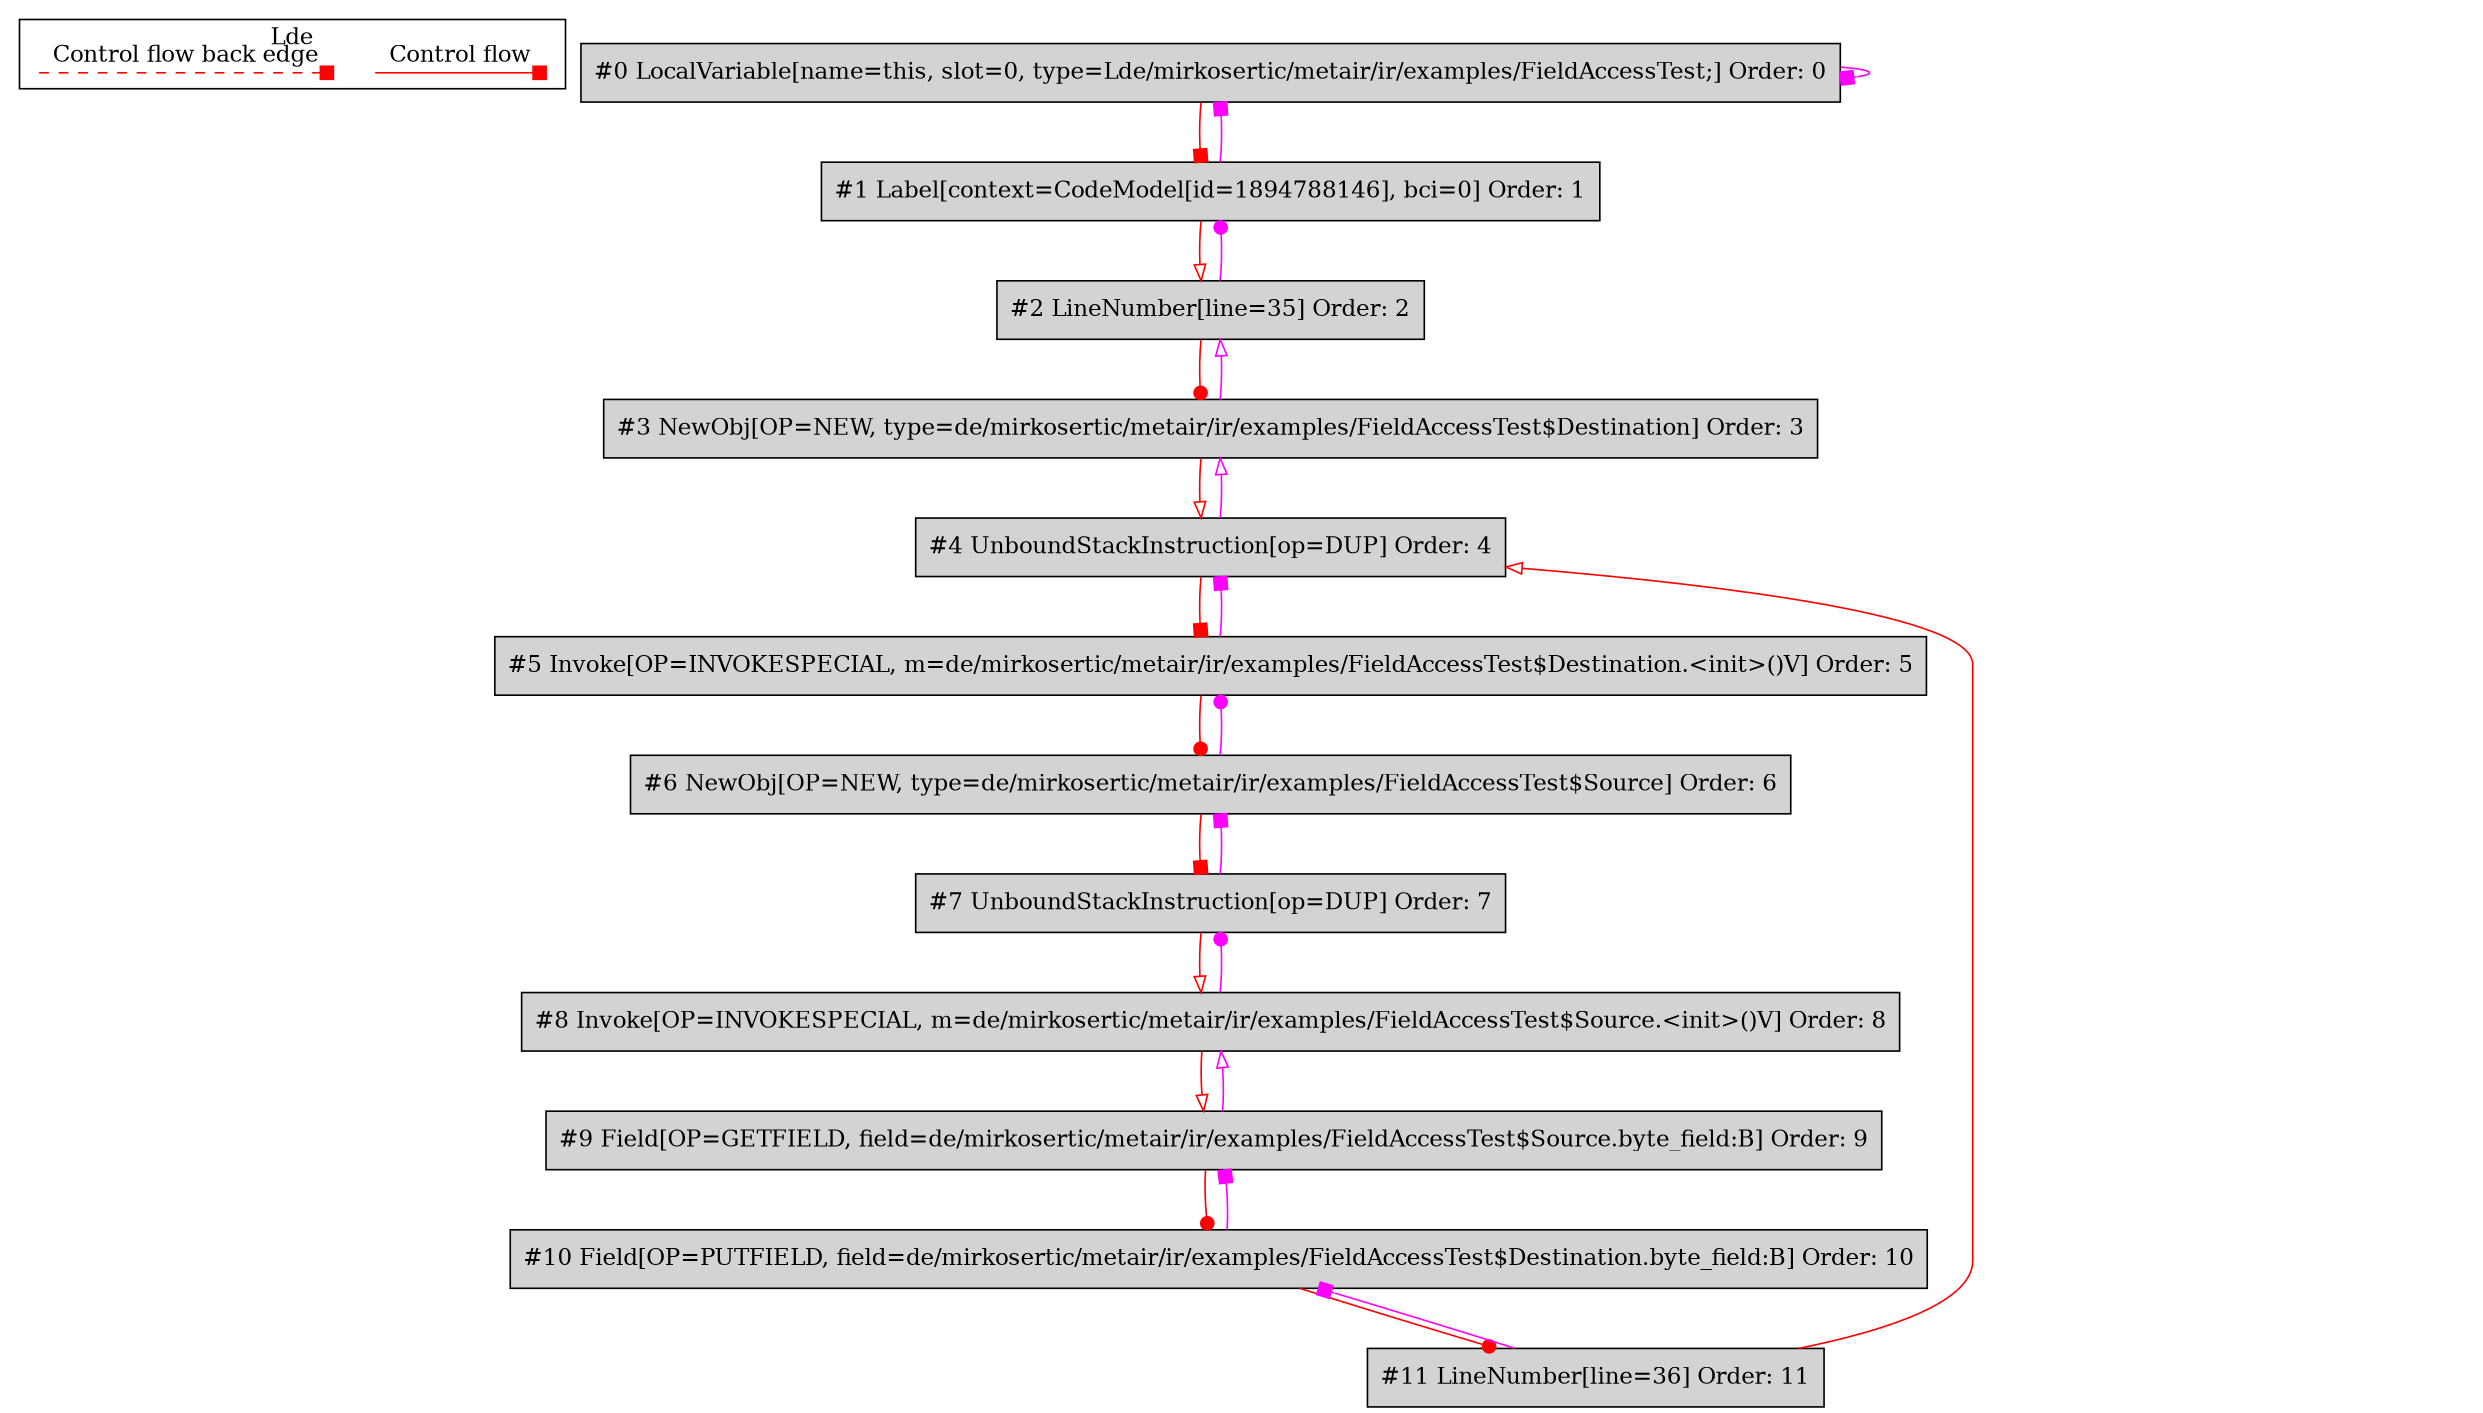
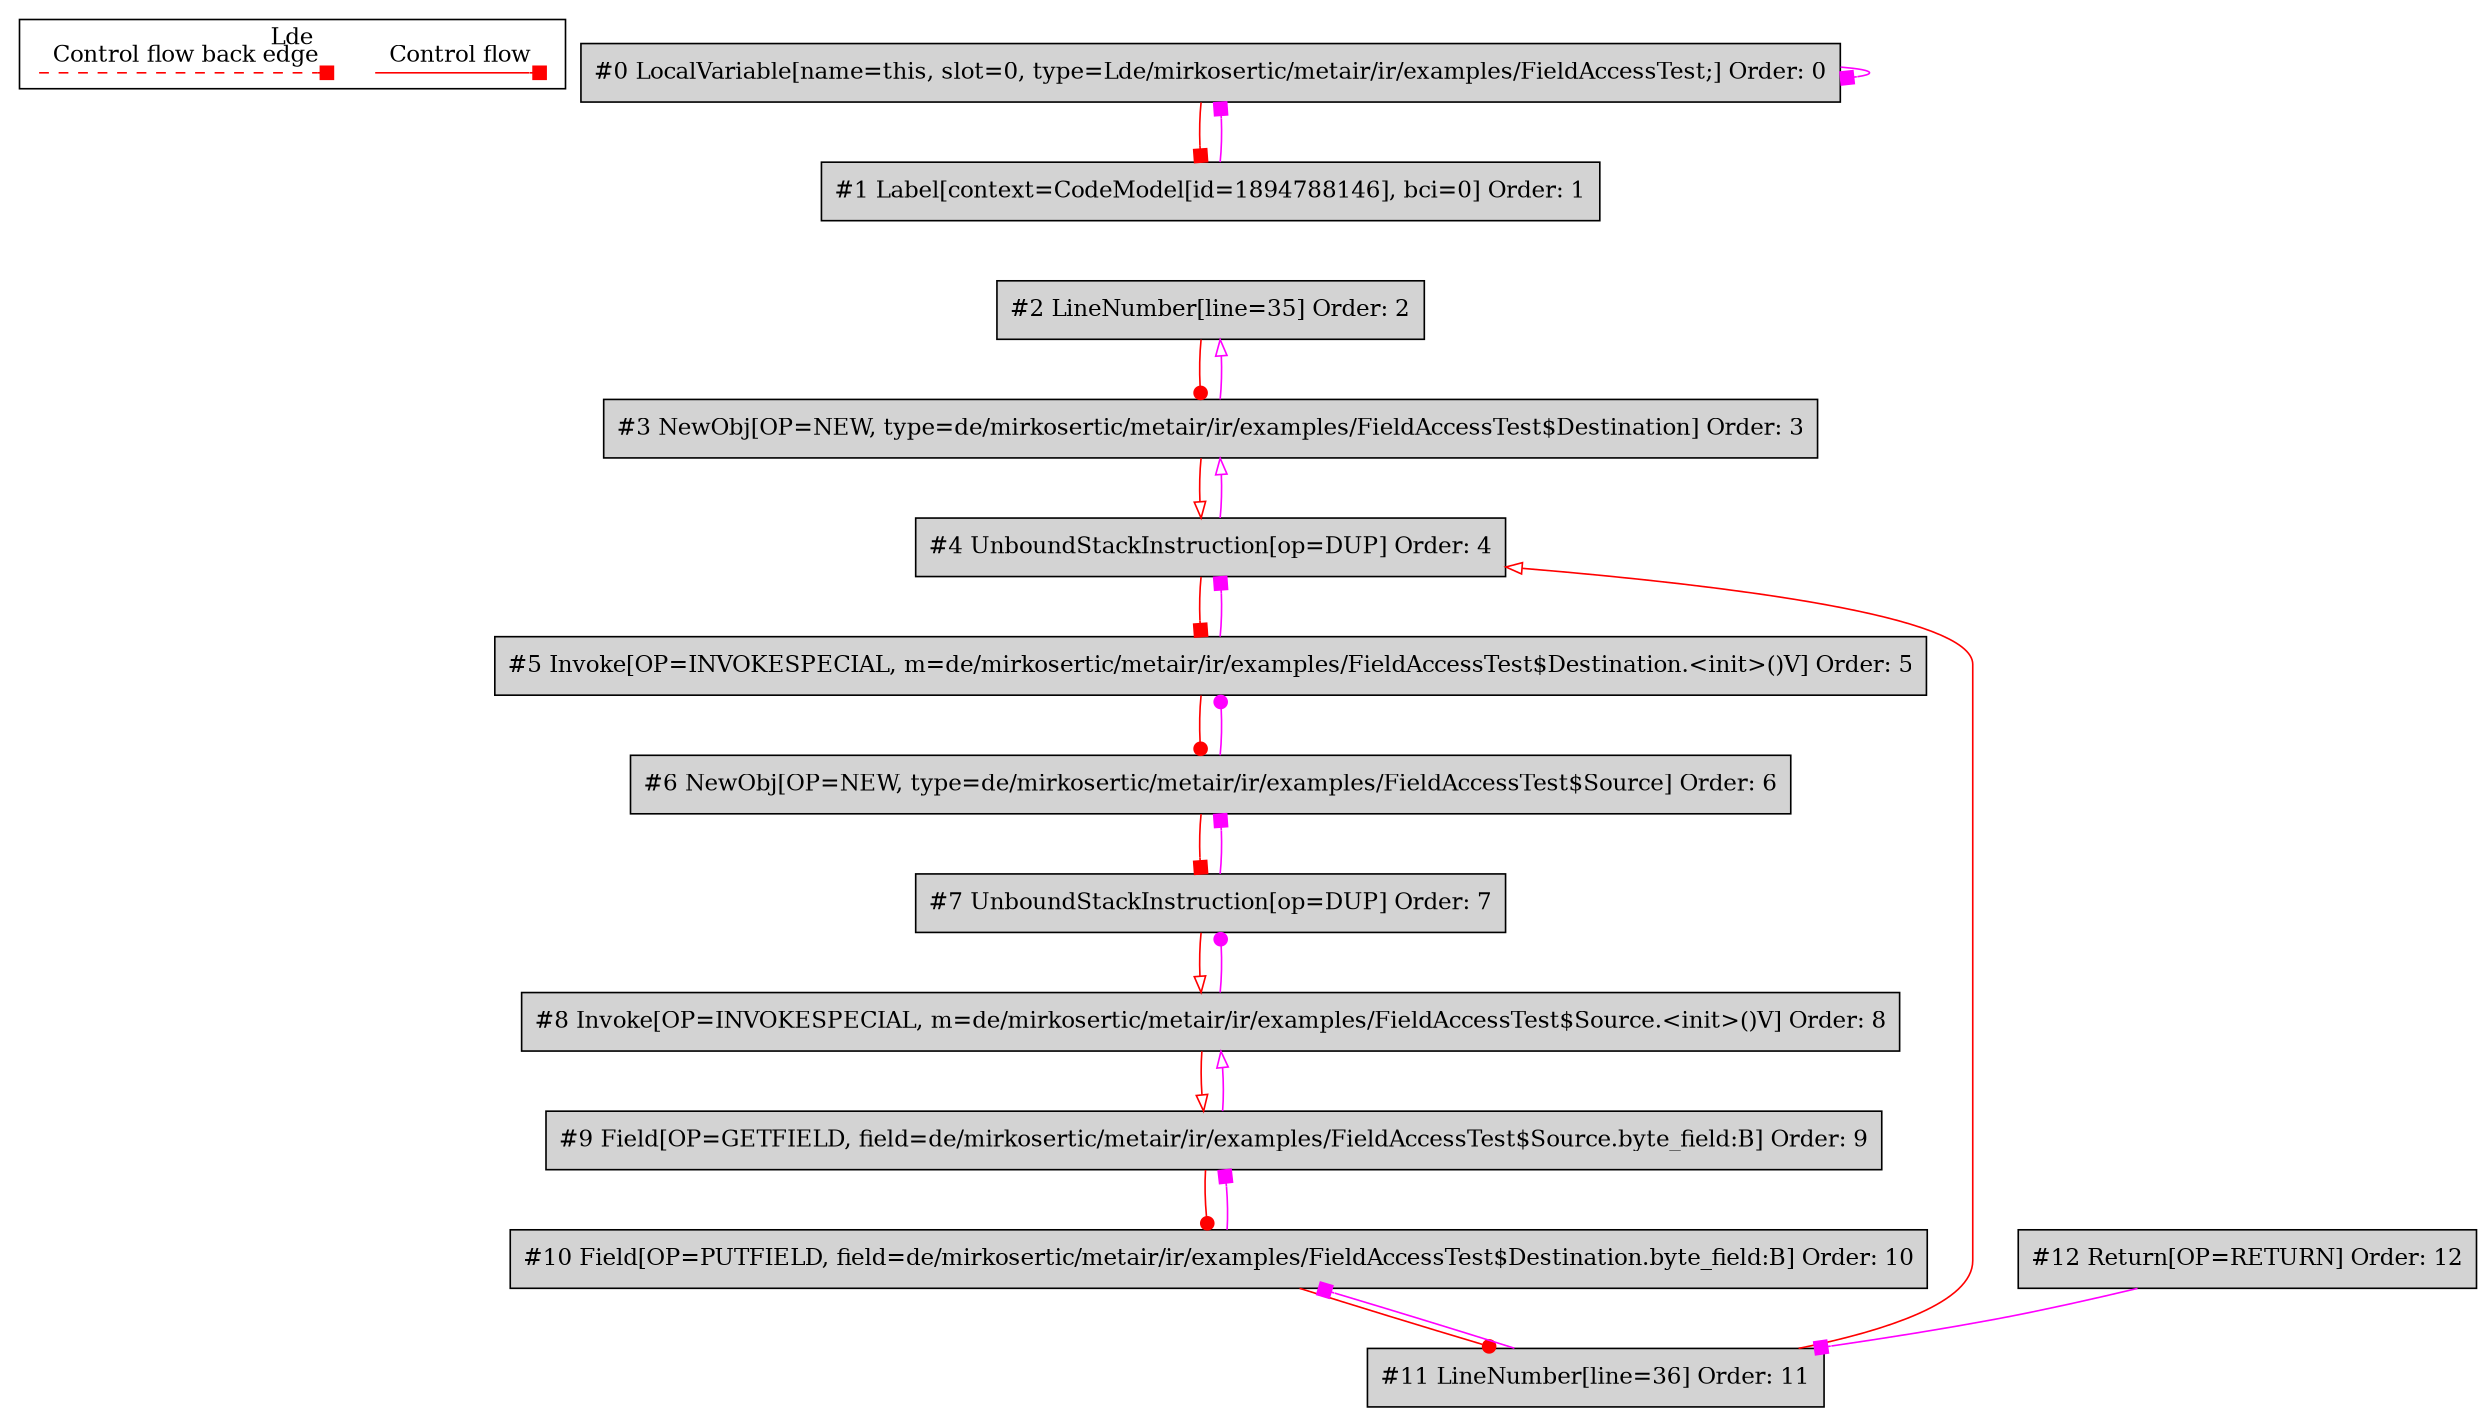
(1200, 243) -> none
(1222, 257) -> none
none -> (2247, 1259)
